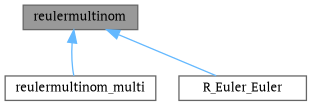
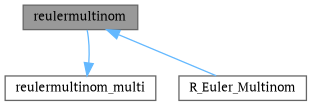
(72, 59) -> (89, 46)
(243, 88) -> (243, 88)
